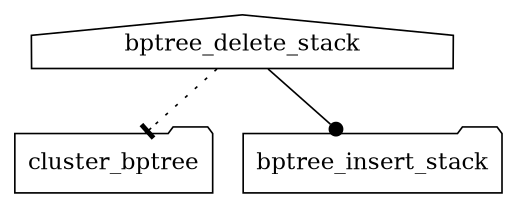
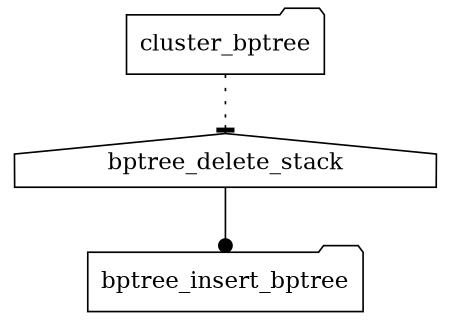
(184, 98) -> (225, 100)
(373, 163) -> (225, 282)
